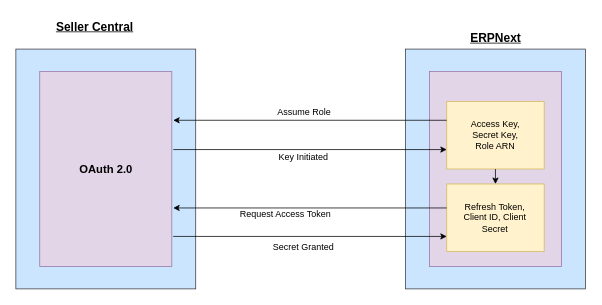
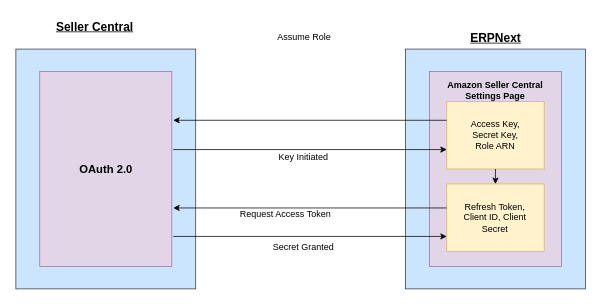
none -> (495, 90)
(304, 113) -> (304, 38)
